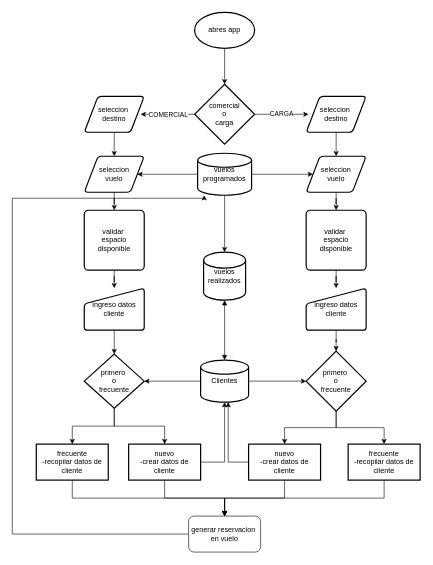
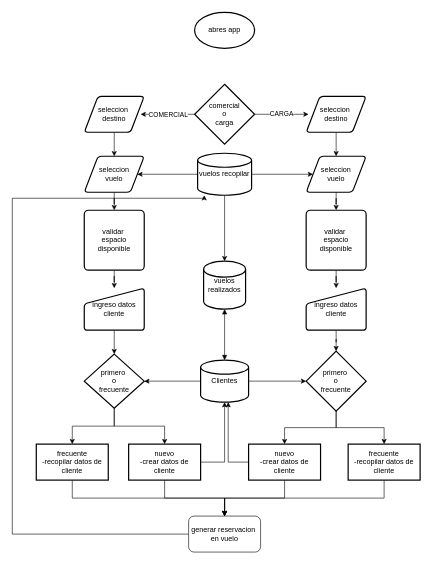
(225, 64) -> none
(225, 174) -> (225, 174)
(225, 276) -> (225, 285)
